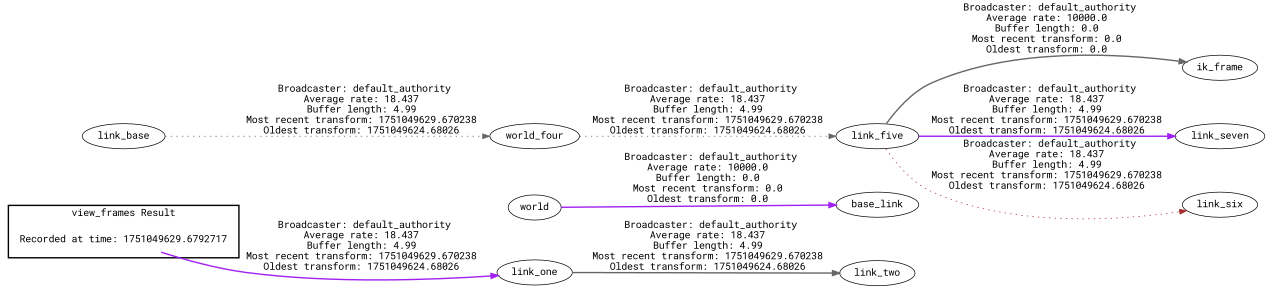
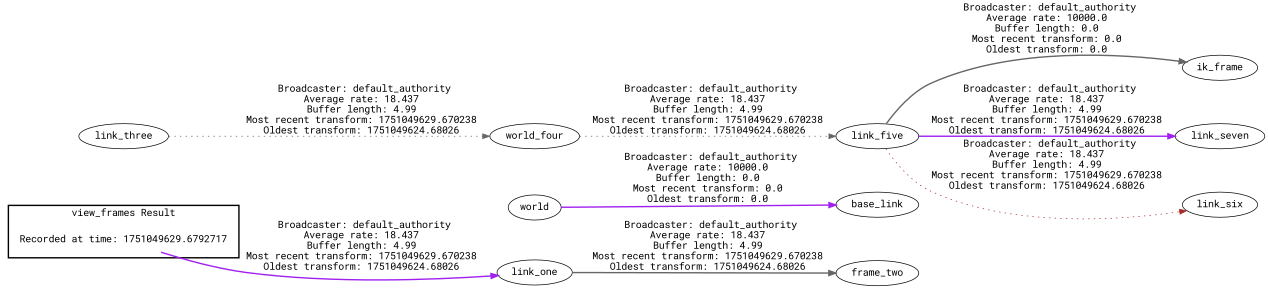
(124, 136) -> (124, 136)
(877, 273) -> (877, 273)
